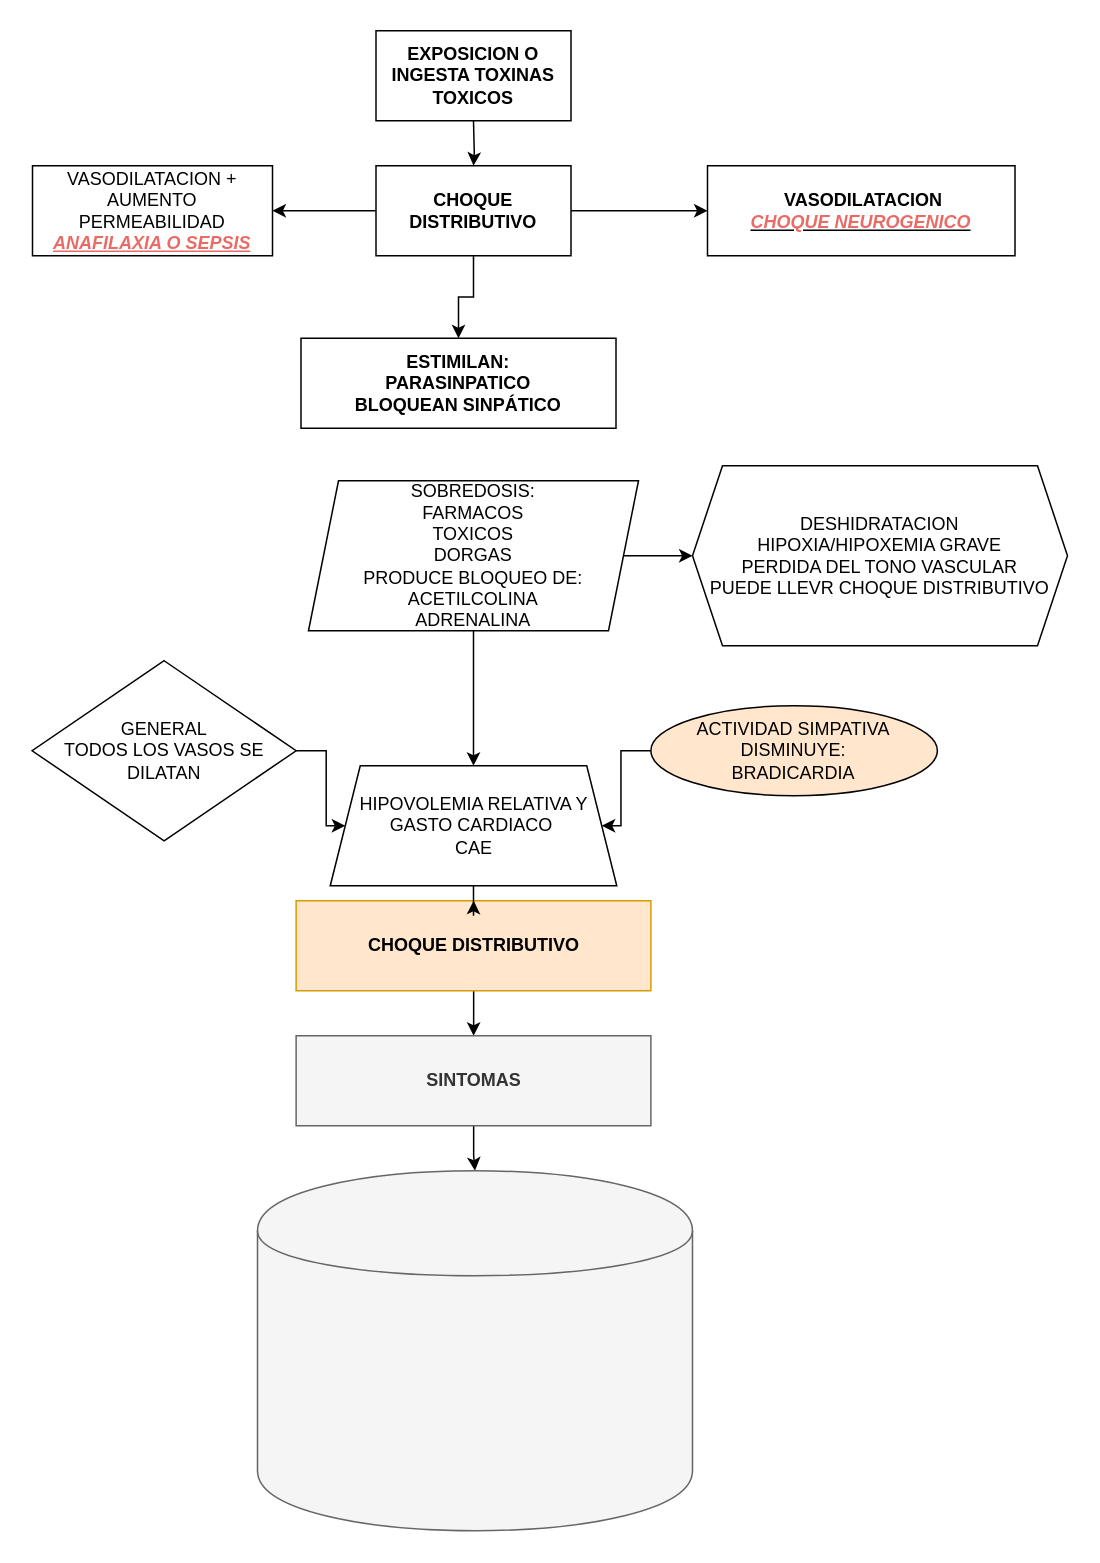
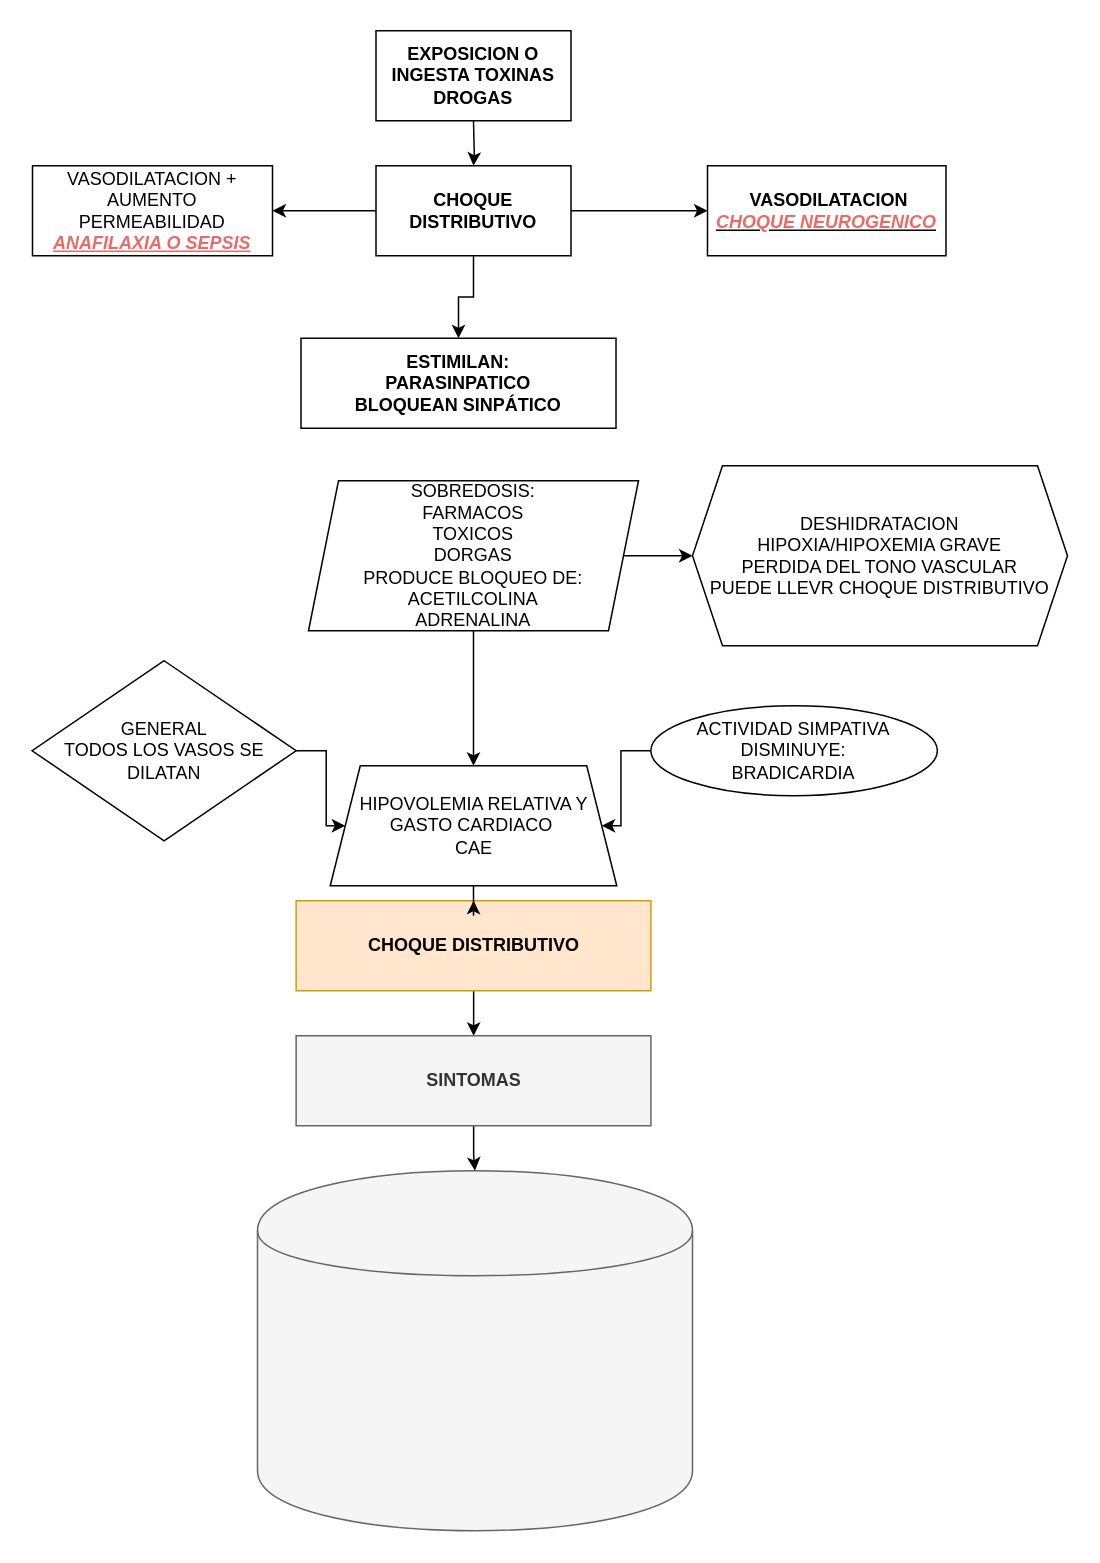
(473, 76) -> (473, 76)
(861, 211) -> (827, 211)
(794, 751) -> (794, 751)
